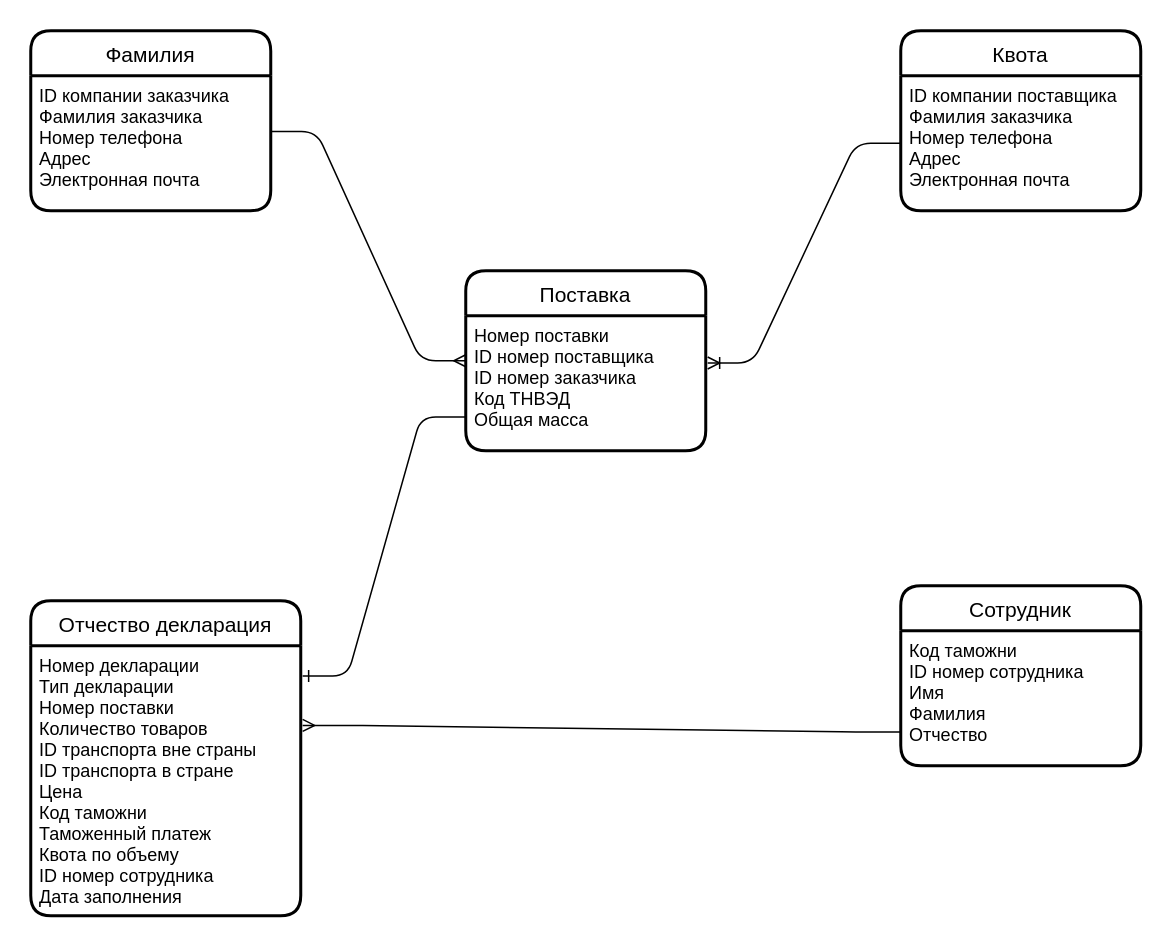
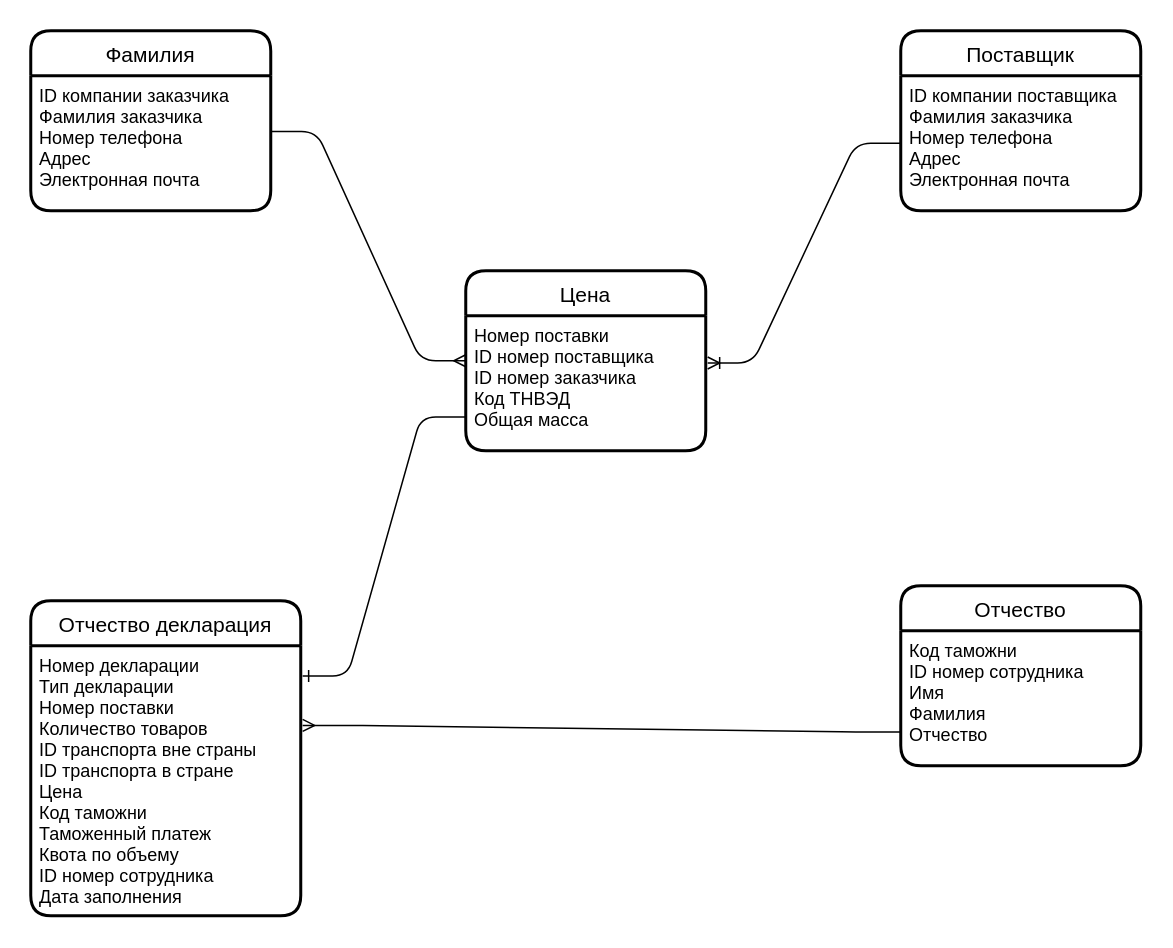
(1020, 55) -> (1020, 55)
(585, 295) -> (585, 295)
(1020, 610) -> (1020, 610)
